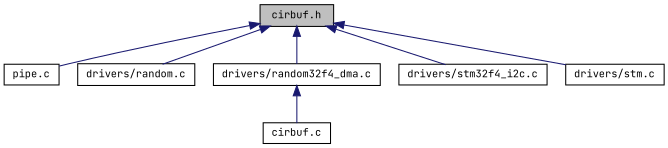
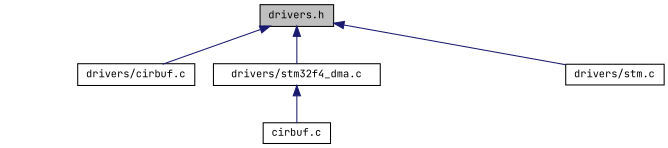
(297, 16) -> (297, 16)
(32, 75) -> none
(136, 75) -> (136, 75)
(297, 75) -> (297, 75)
(473, 75) -> none
